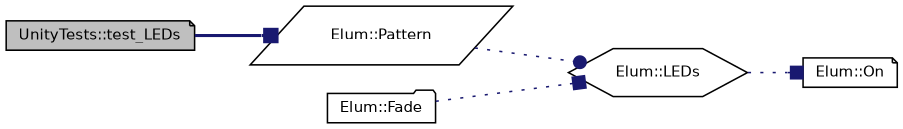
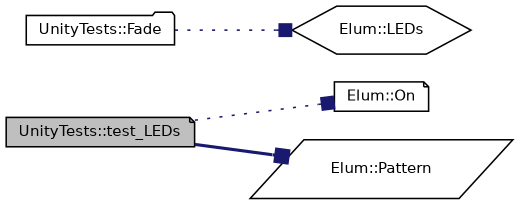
(524, 55) -> none
(768, 73) -> (257, 112)
(381, 108) -> (100, 30)
